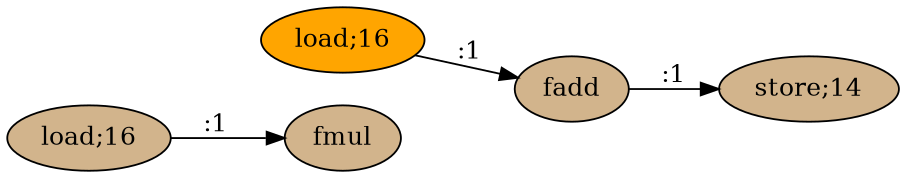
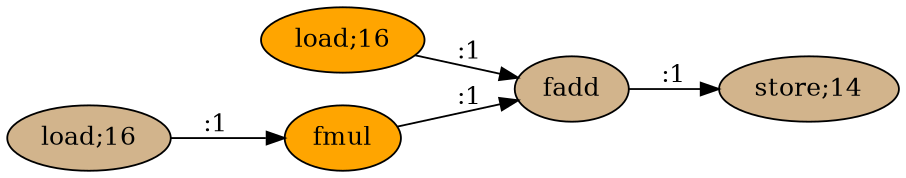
none -> (449, 115)
(343, 138) -> (343, 138)
